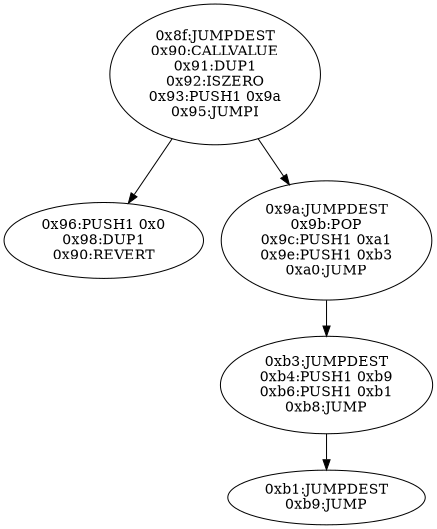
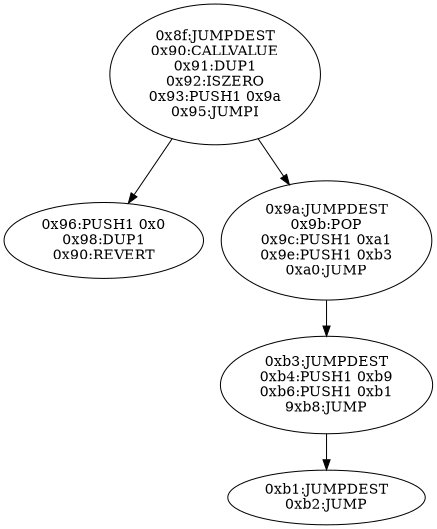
(327, 385) -> (327, 385)
(327, 497) -> (327, 497)
